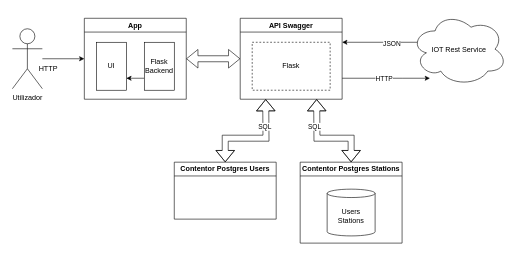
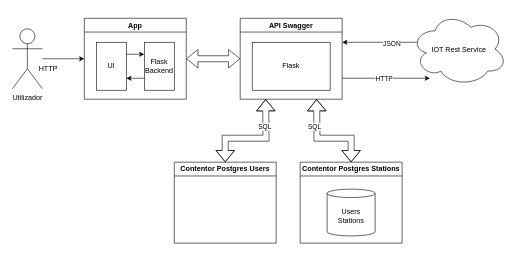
none -> (138, 54)
(291, 66) -> (291, 66)
(225, 191) -> (225, 203)
